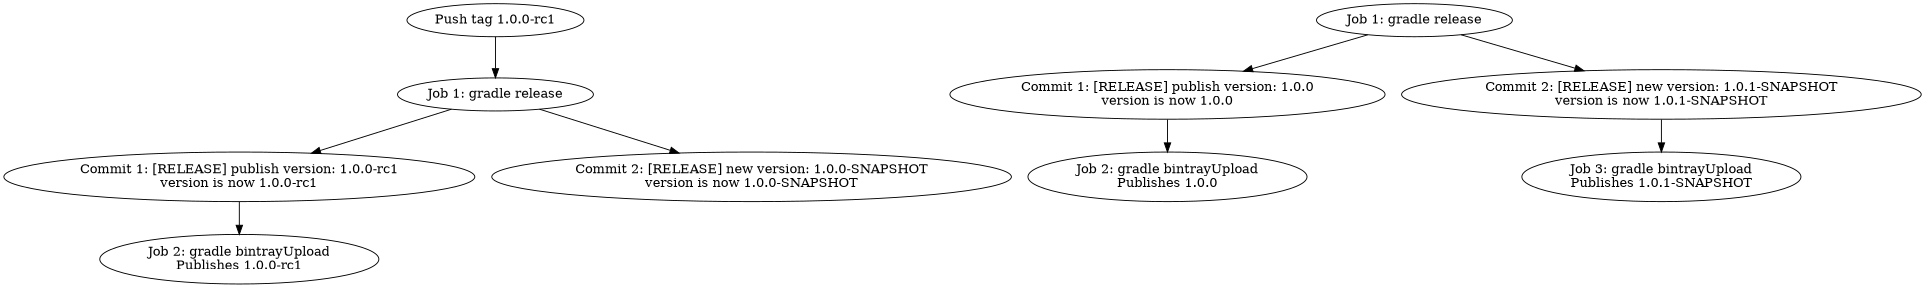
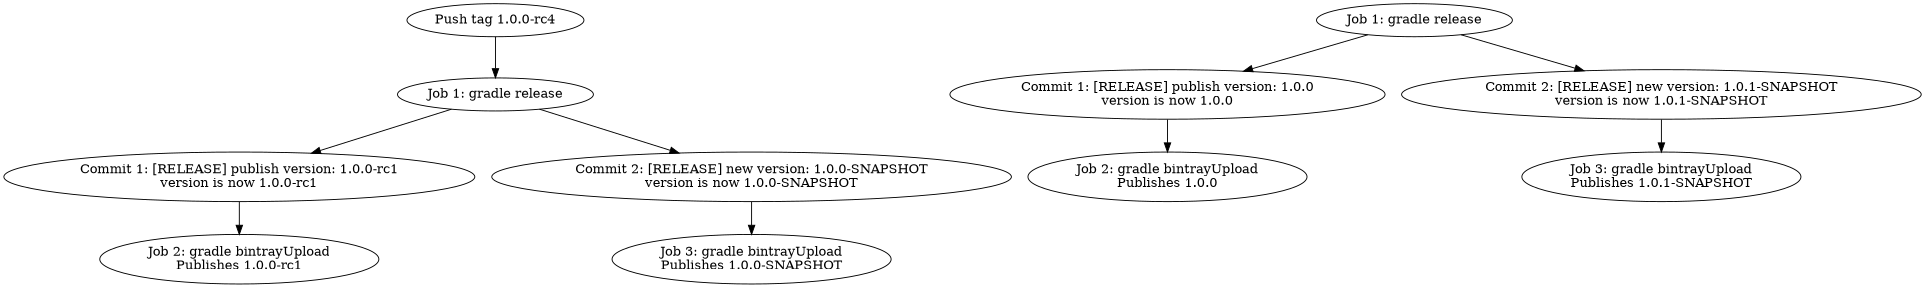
(495, 20) -> (495, 20)
none -> (752, 259)
